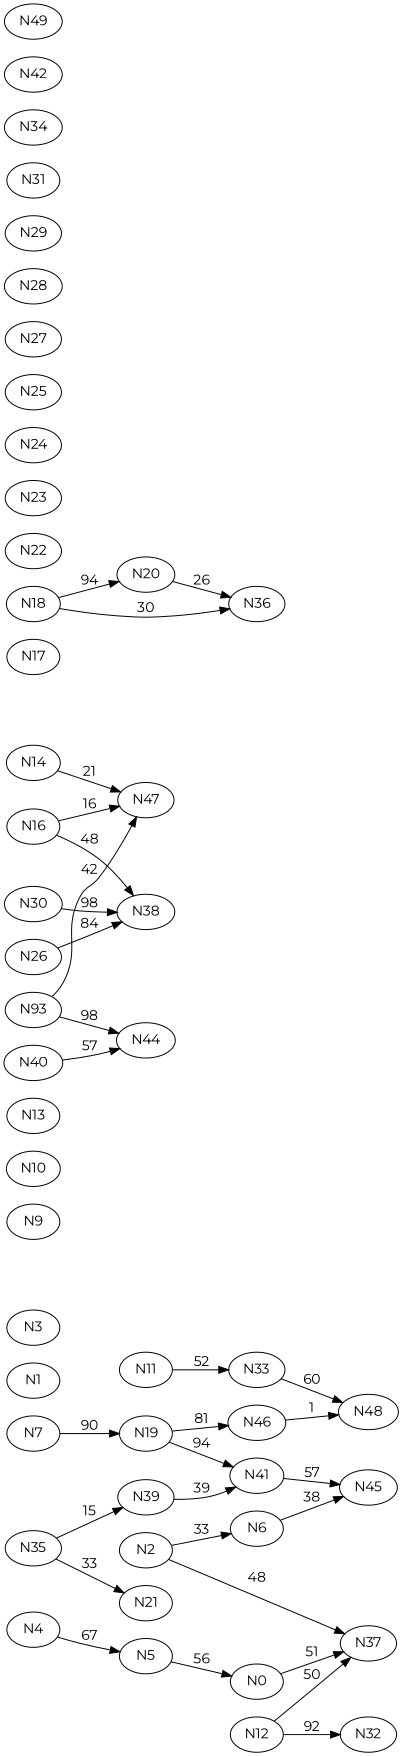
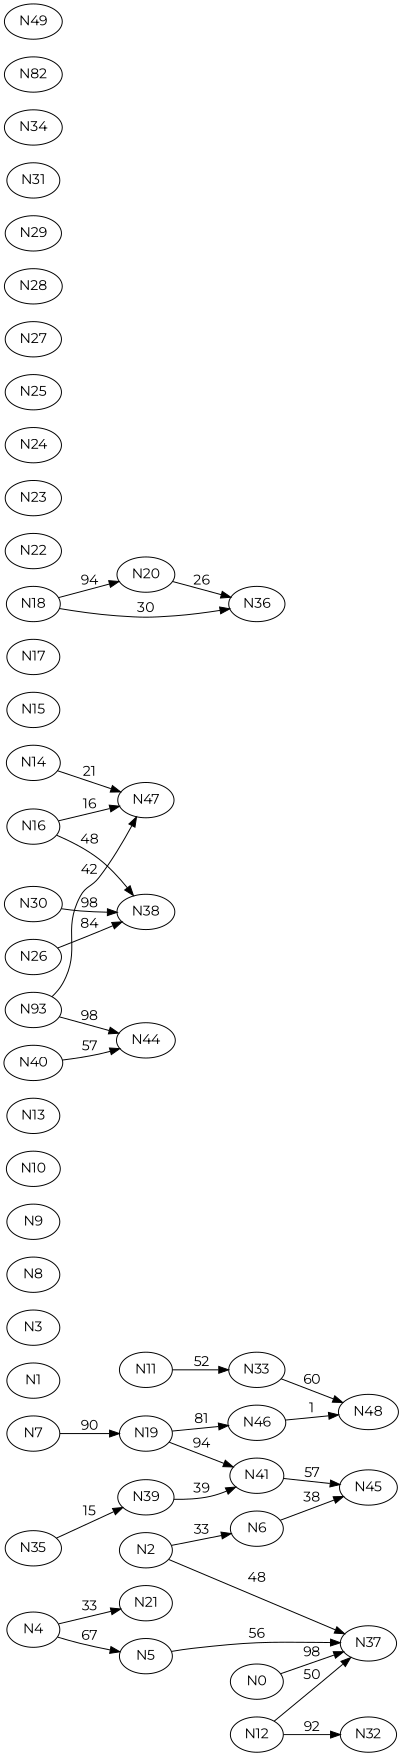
(33, 75) -> (33, 75)
none -> (33, 710)
none -> (33, 1275)
(86, 1574) -> (85, 1618)
(312, 1653) -> (312, 1653)
(196, 1668) -> (251, 1643)
